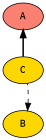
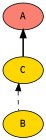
(28, 93) -> (18, 101)
